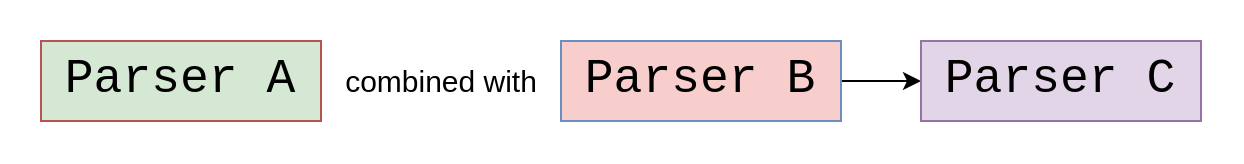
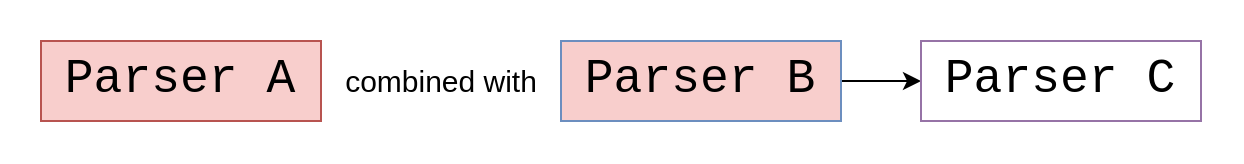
(181, 81) -> (181, 81)
(1061, 81) -> (1061, 81)
